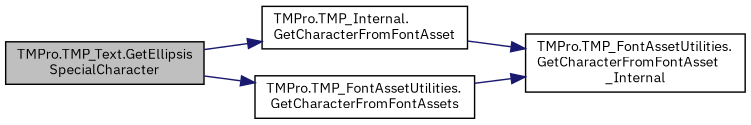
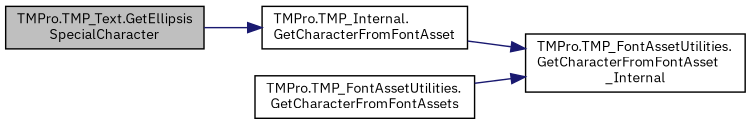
(222, 78) -> none
